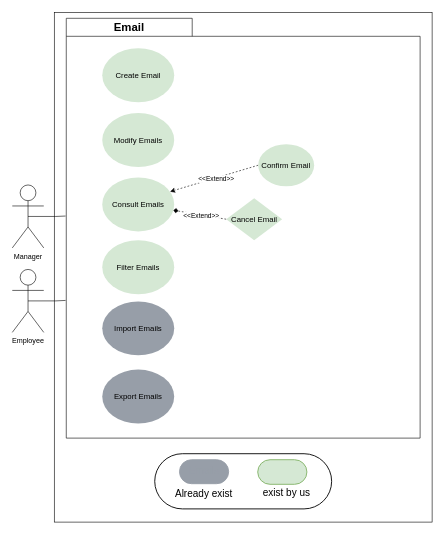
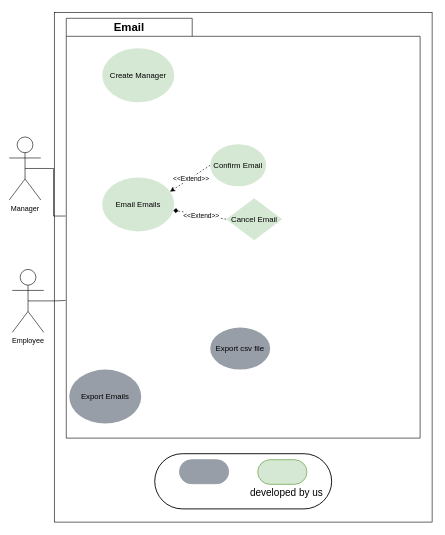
(138, 75) -> (138, 75)
(138, 140) -> none
(286, 165) -> (238, 165)
(138, 204) -> (138, 204)
(28, 217) -> (25, 169)
(138, 267) -> none
(138, 328) -> none
none -> (240, 349)
(138, 397) -> (105, 397)
(204, 494) -> none
(287, 494) -> (287, 494)
